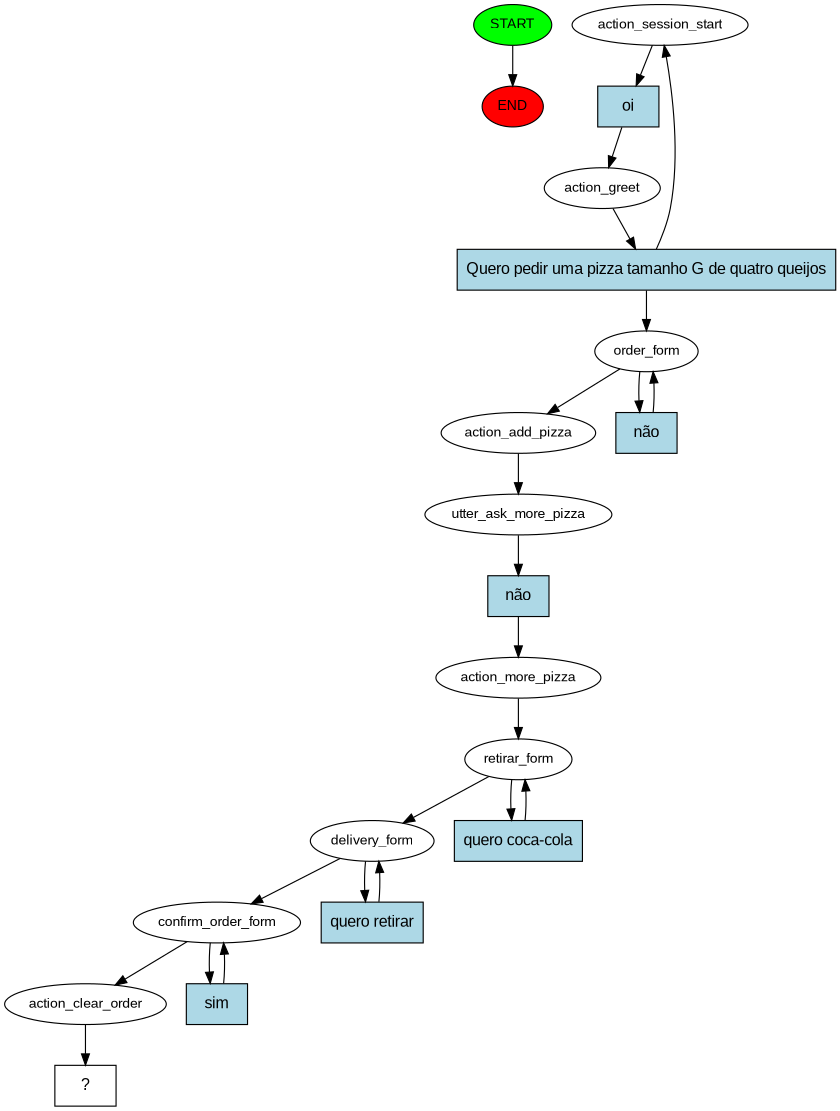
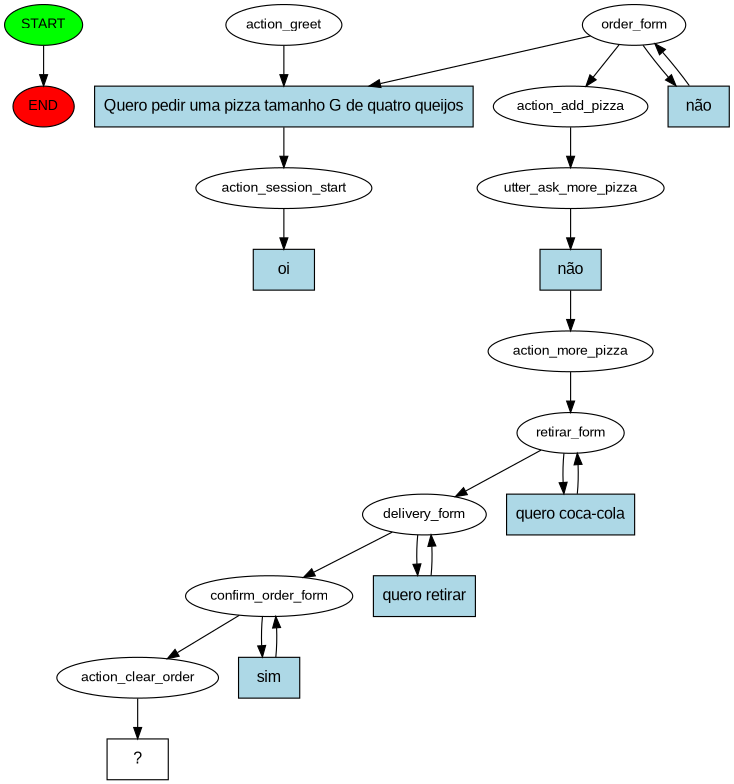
(617, 142) -> none
(646, 305) -> (485, 60)
